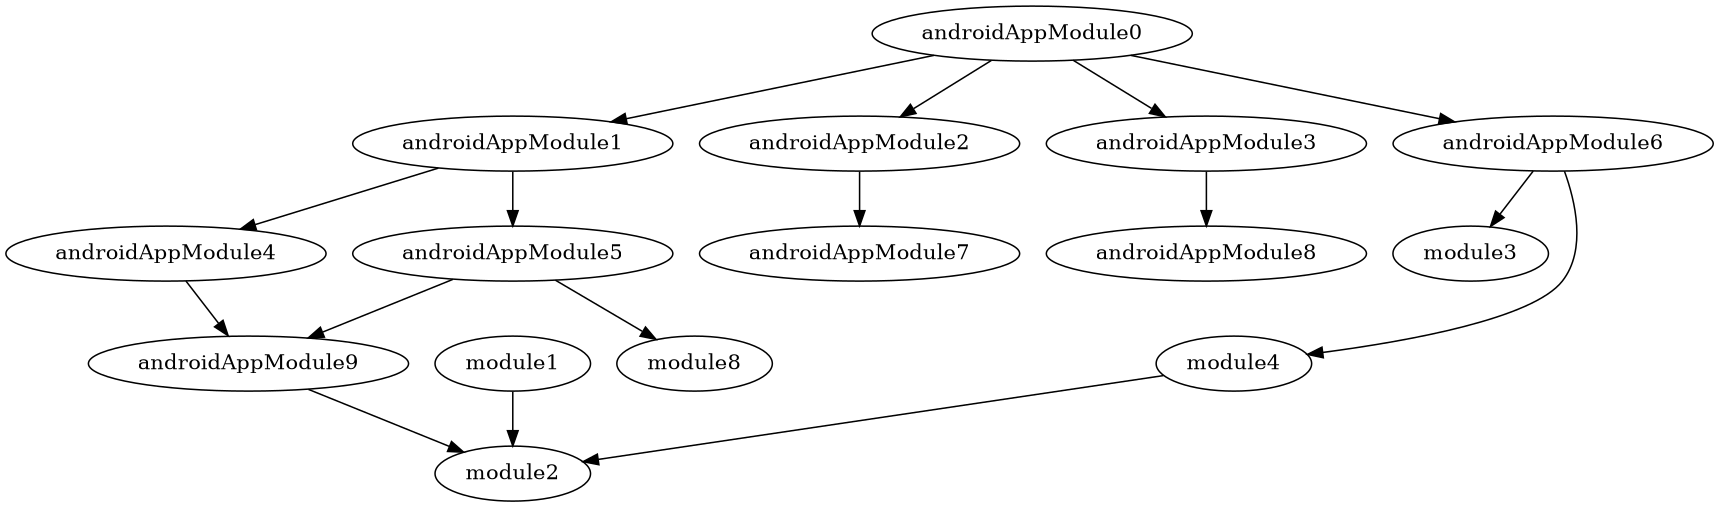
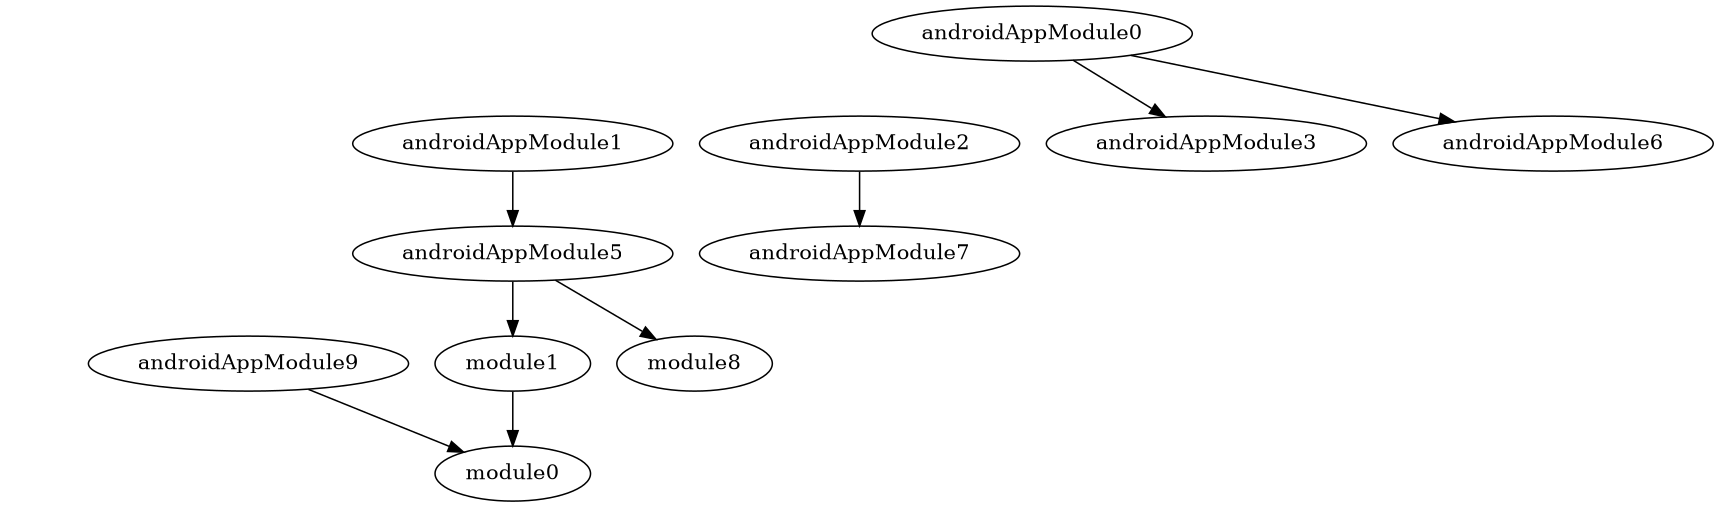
(952, 85) -> none
(780, 87) -> none
(166, 254) -> none
(1206, 254) -> none
(1471, 254) -> none
(388, 306) -> (513, 301)
(1234, 364) -> none
(513, 474) -> (513, 474)
